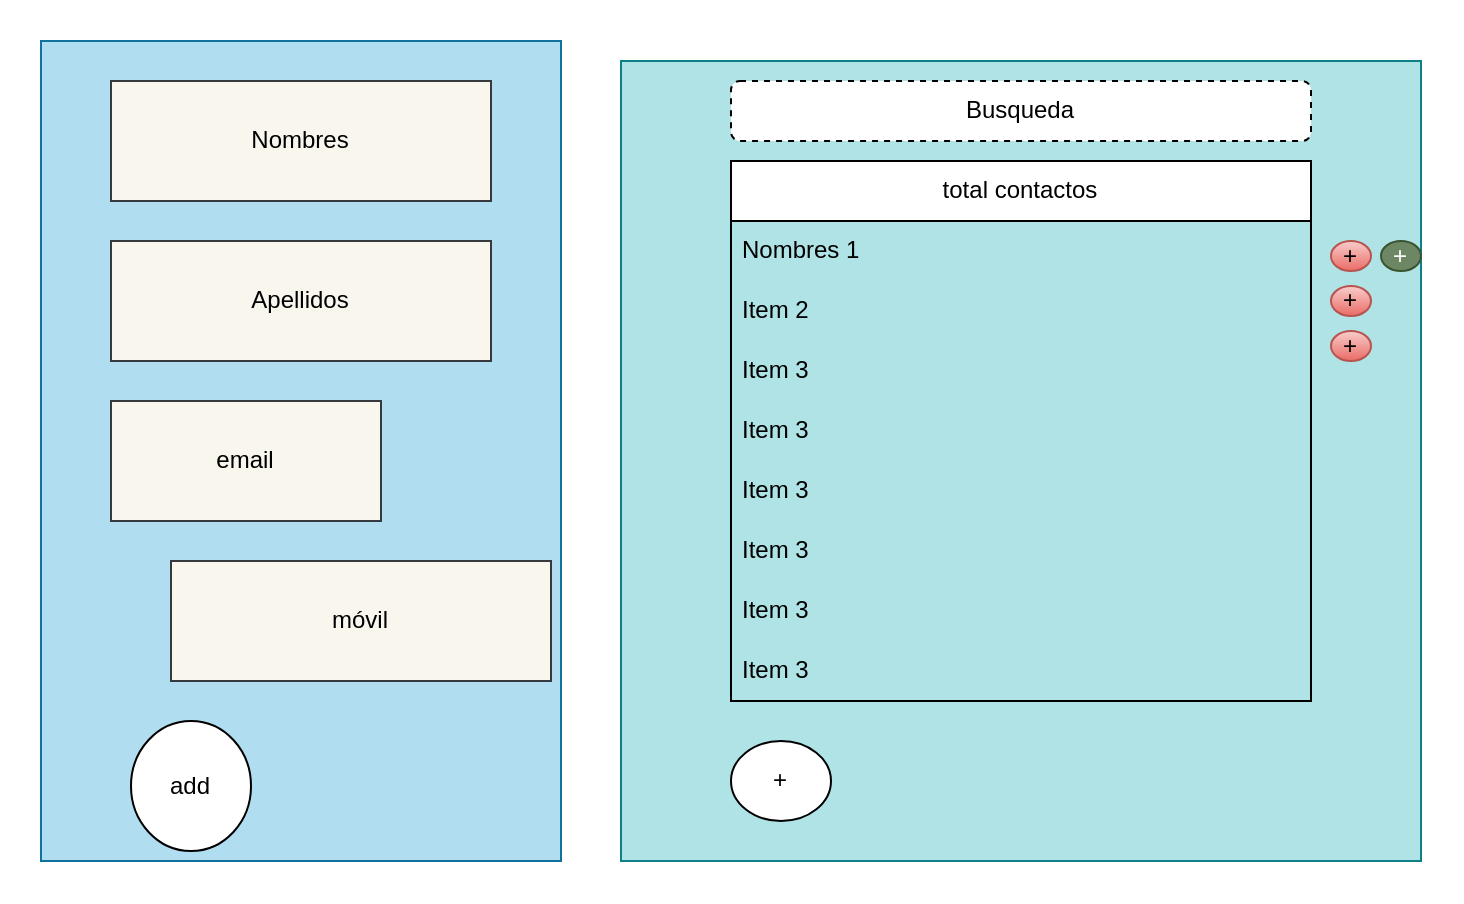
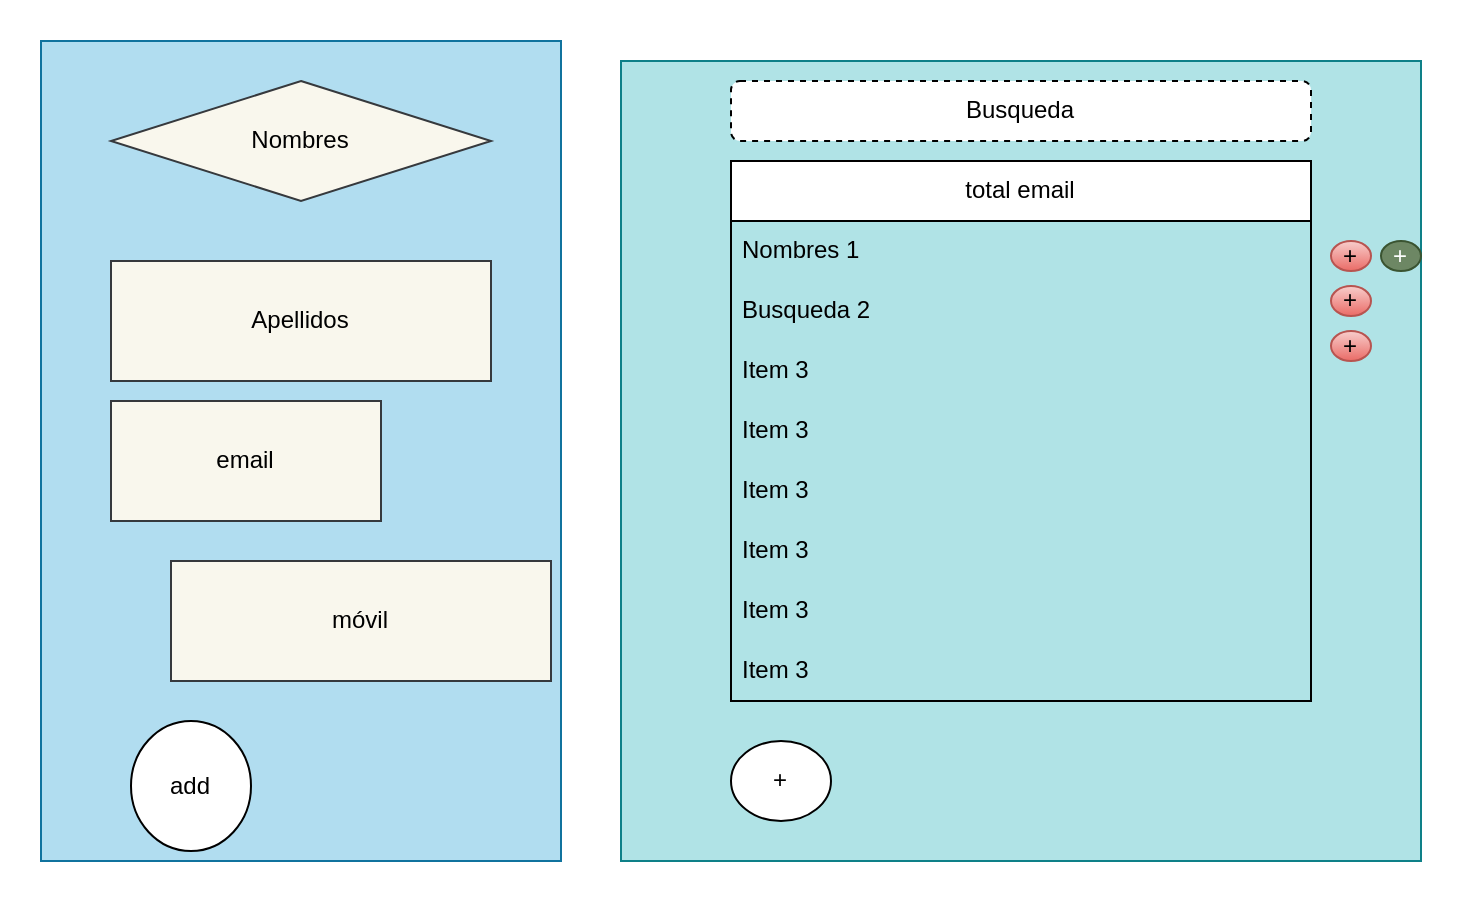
(301, 141) -> (301, 141)
(1021, 191) -> (1021, 191)
(301, 301) -> (301, 321)
(780, 311) -> (807, 311)
